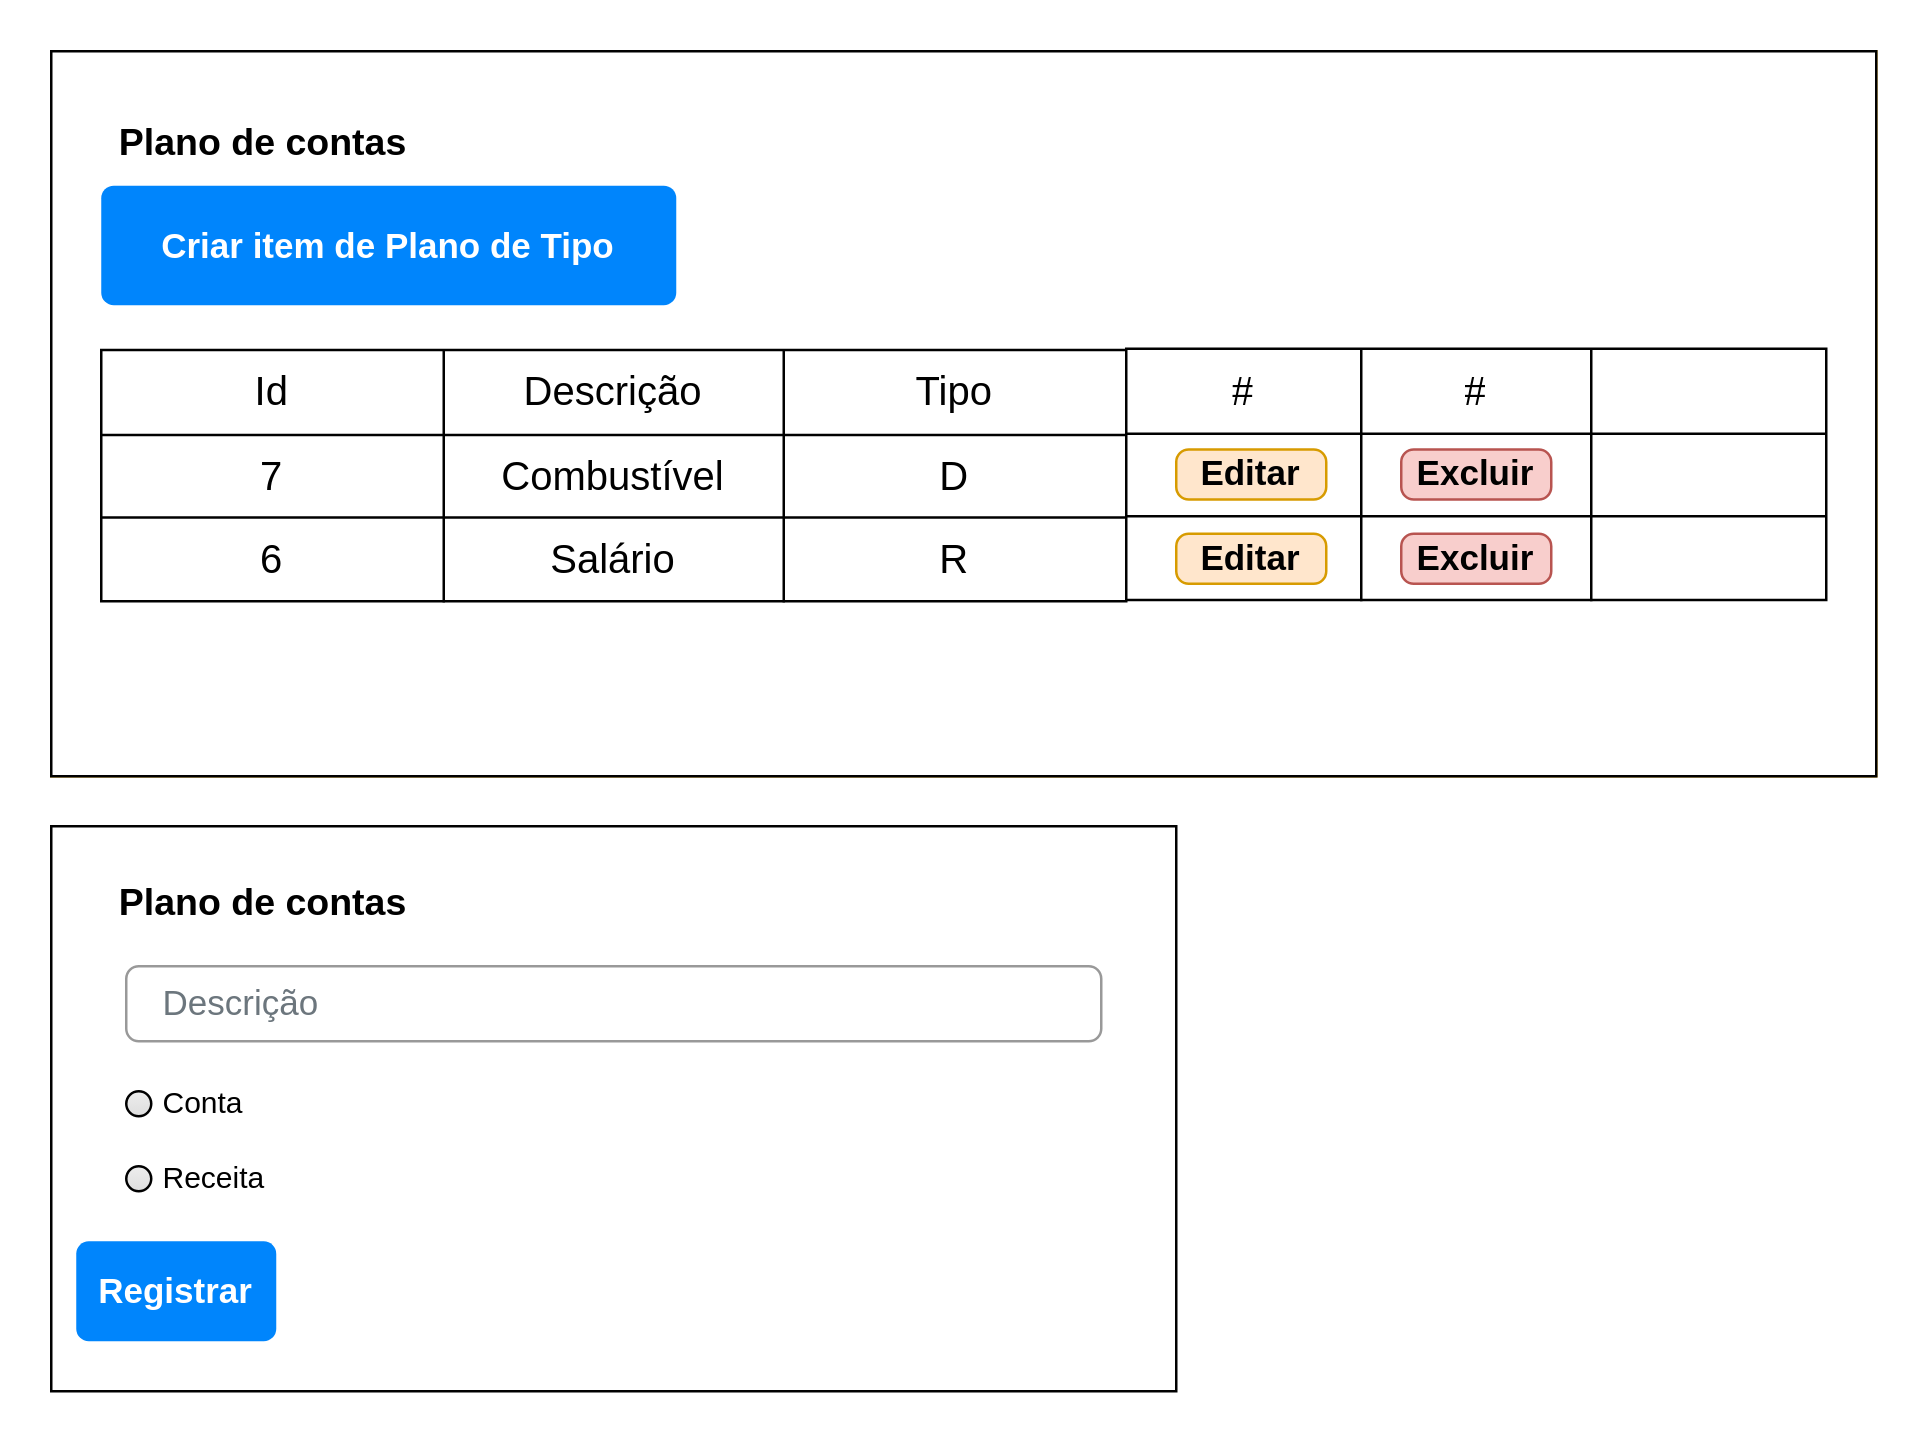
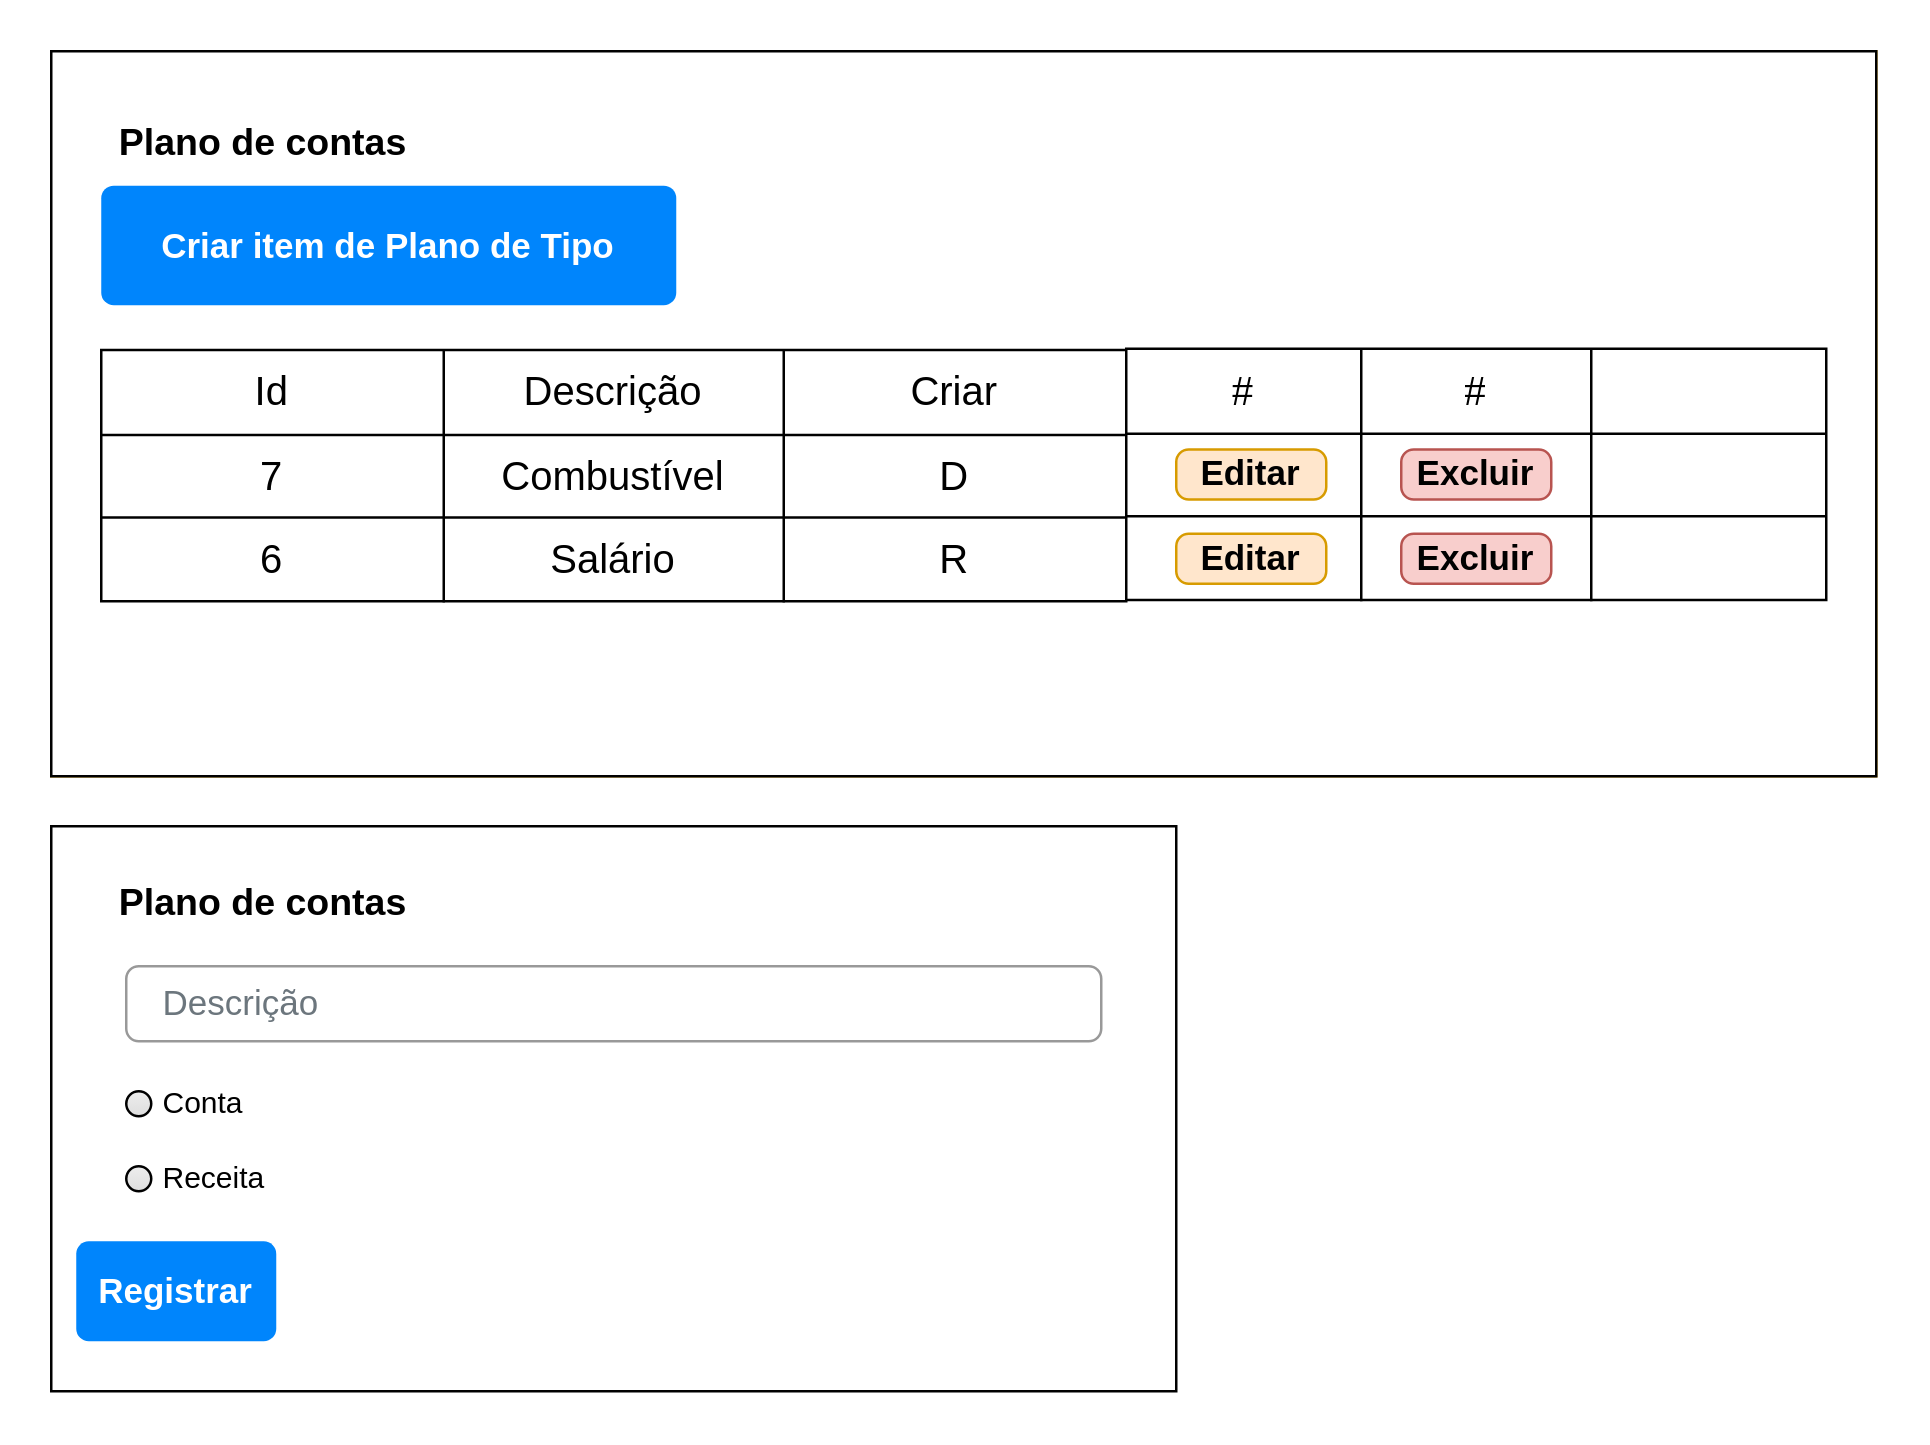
(955, 391) -> (955, 391)
